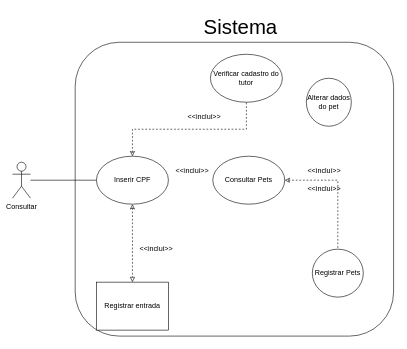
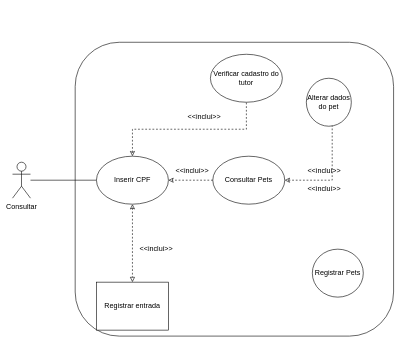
(240, 27) -> none
none -> (332, 152)
none -> (192, 180)
(338, 212) -> none
